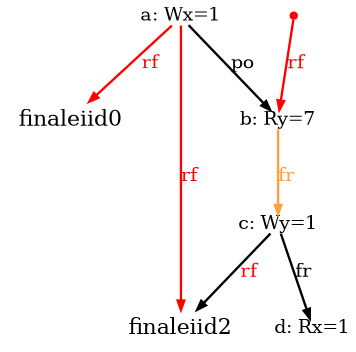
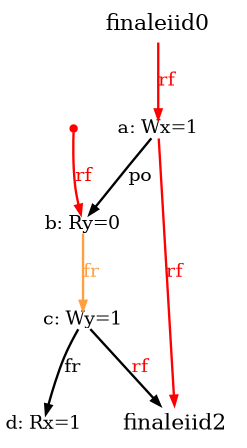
(134, 60) -> (158, 76)
(278, 120) -> (83, 224)
